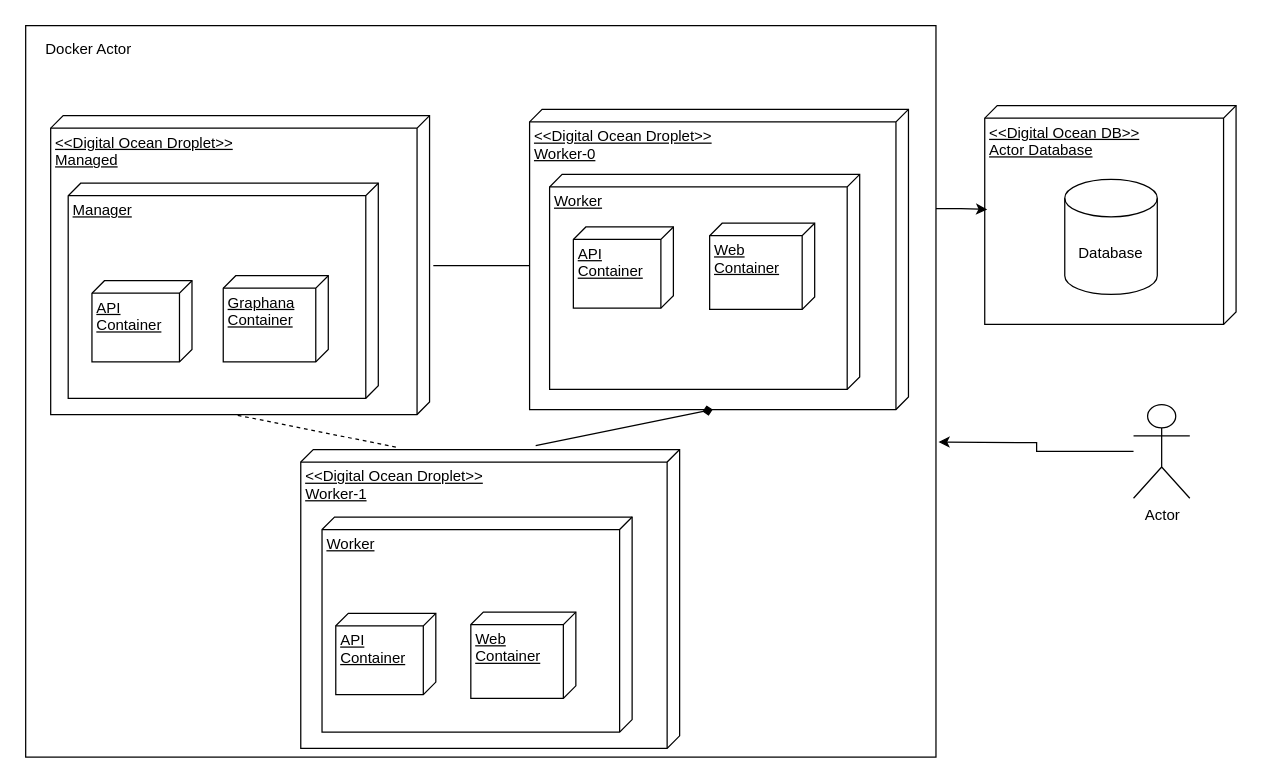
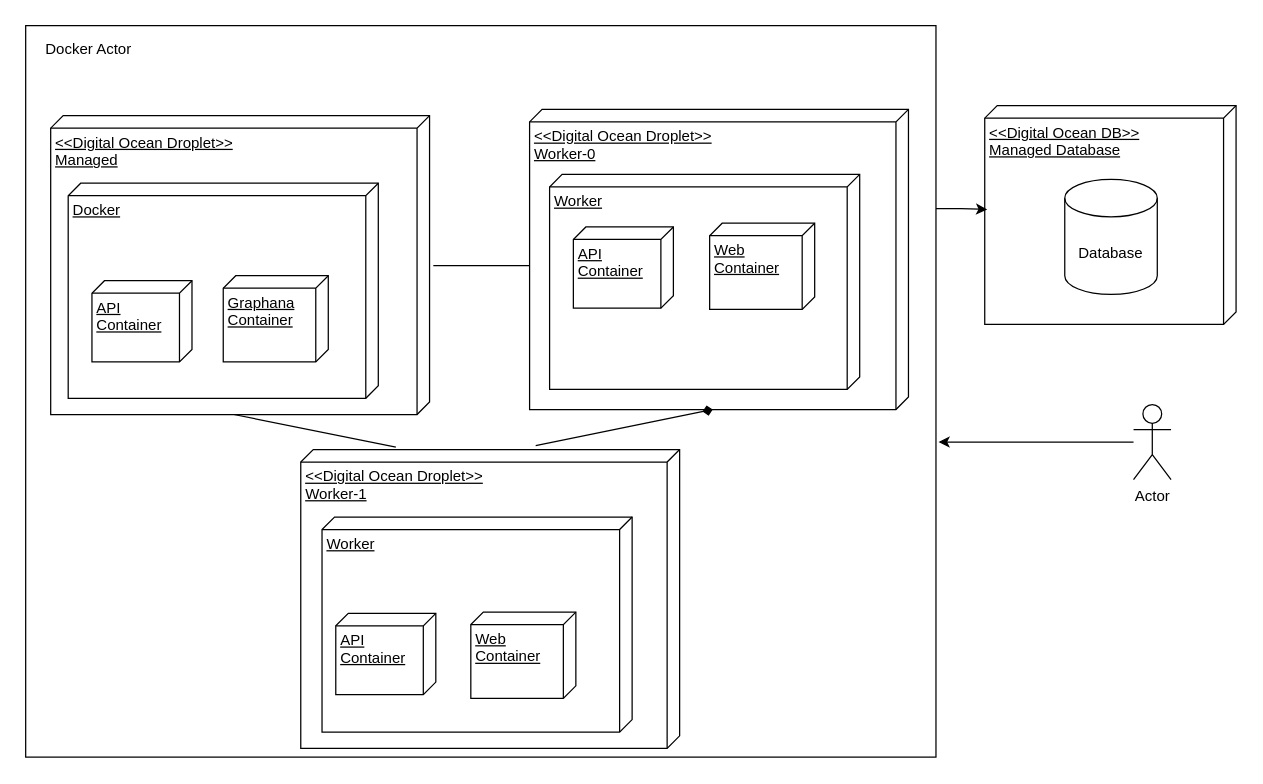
(1064, 142) -> (1064, 142)
(103, 211) -> (98, 211)
(316, 431) -> (316, 431)
(1161, 451) -> (1152, 442)
